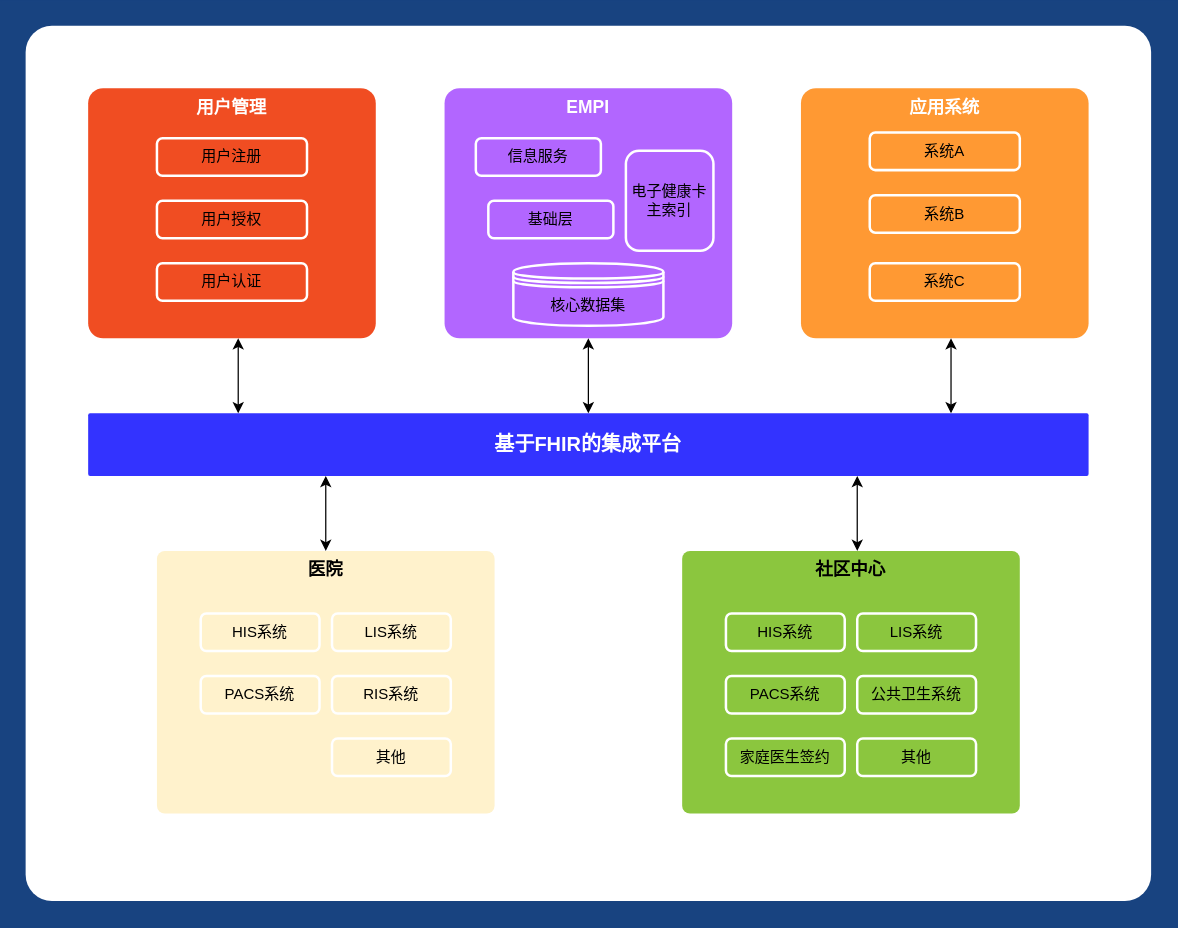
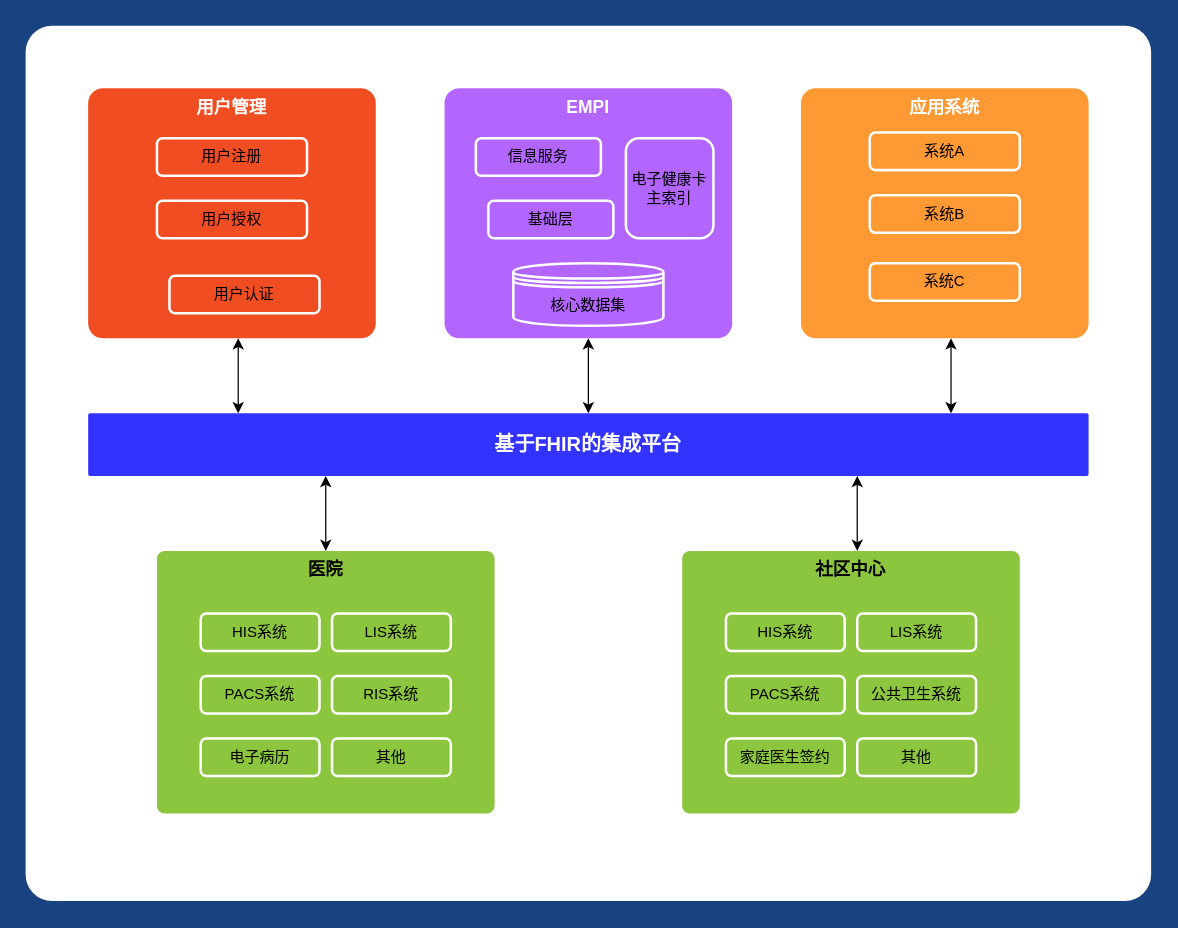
(669, 201) -> (669, 188)
(232, 282) -> (244, 294)
(326, 682) -> (326, 682)
none -> (260, 757)
